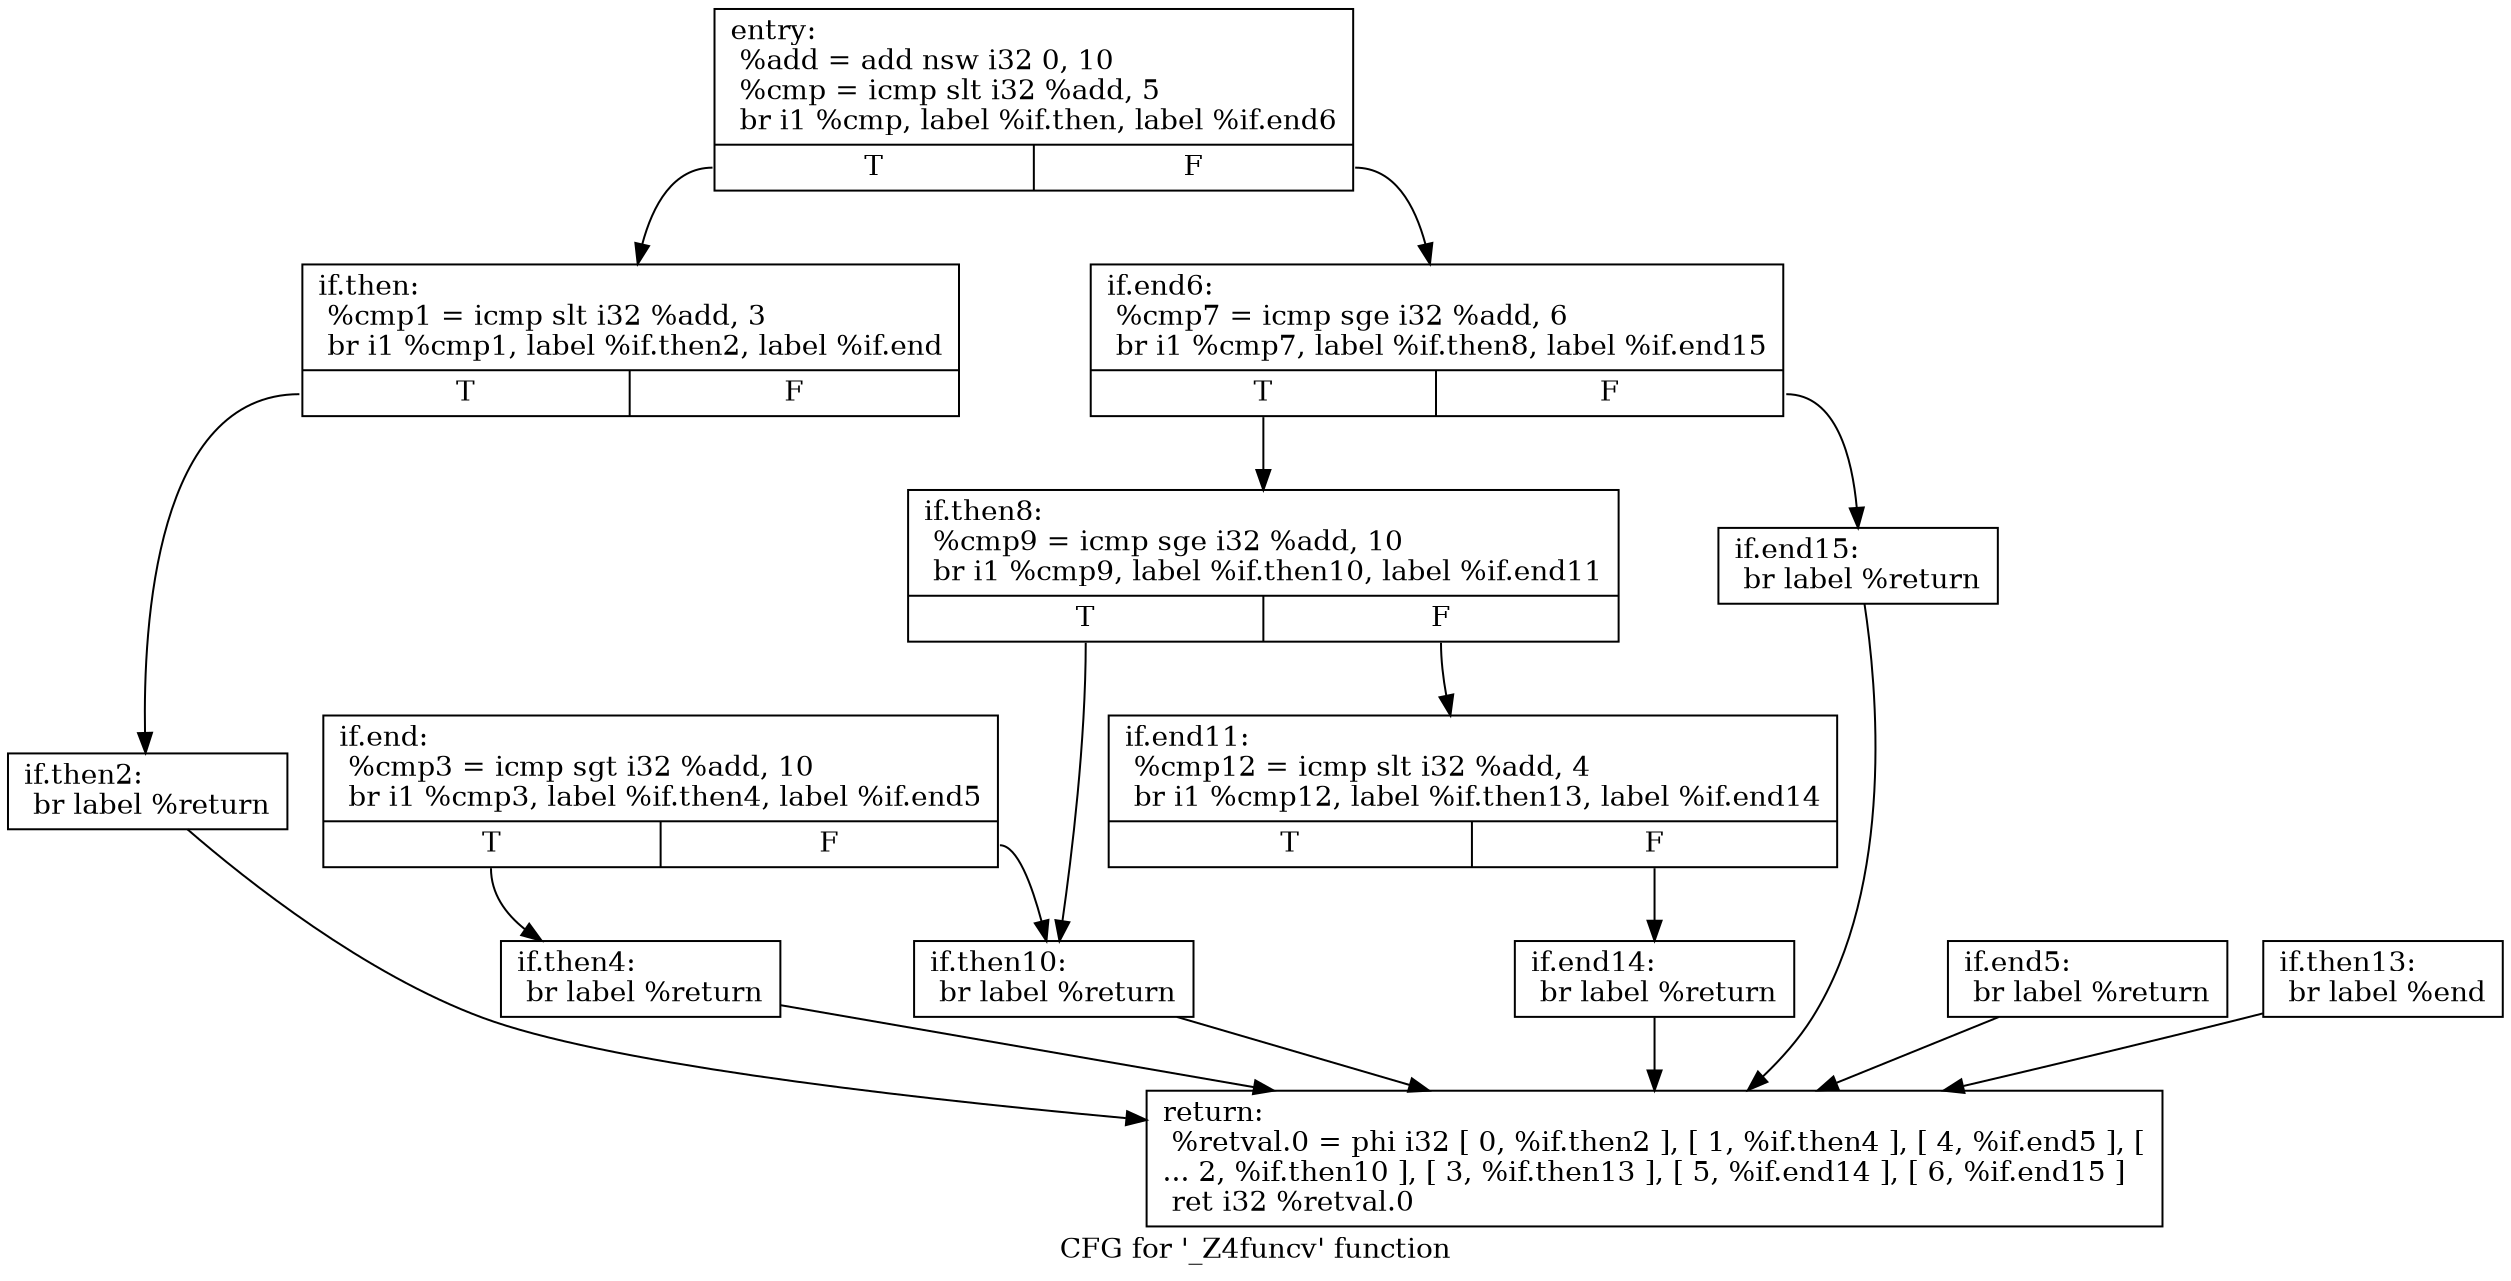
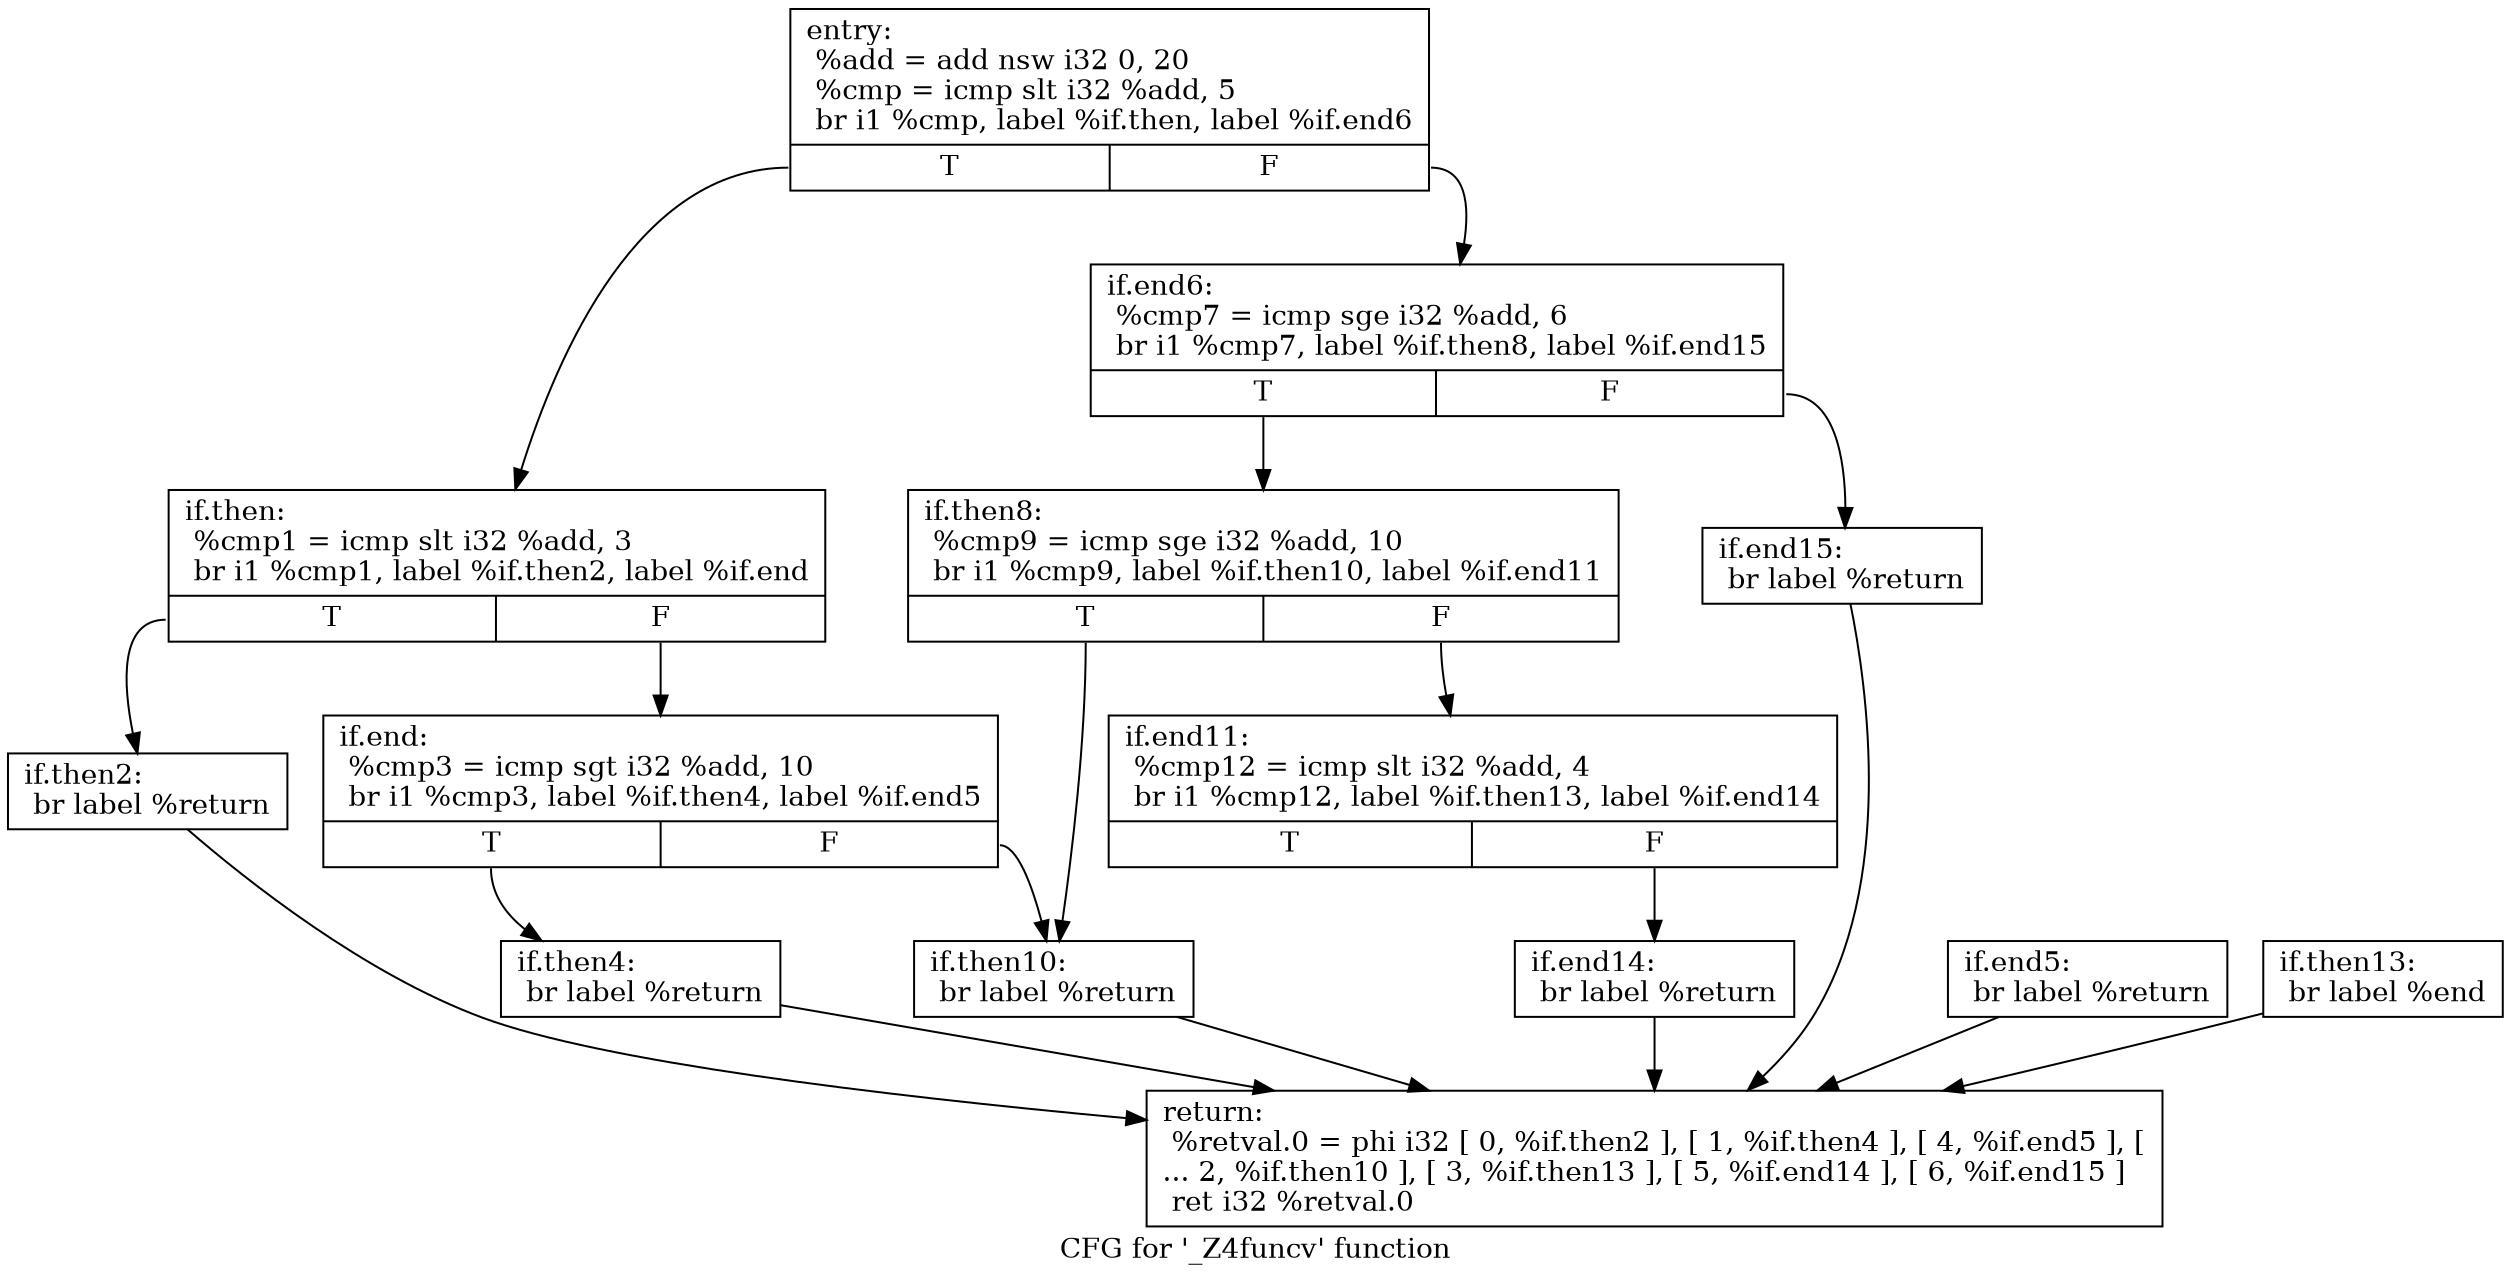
(923, 61) -> (999, 61)
none -> (661, 669)
